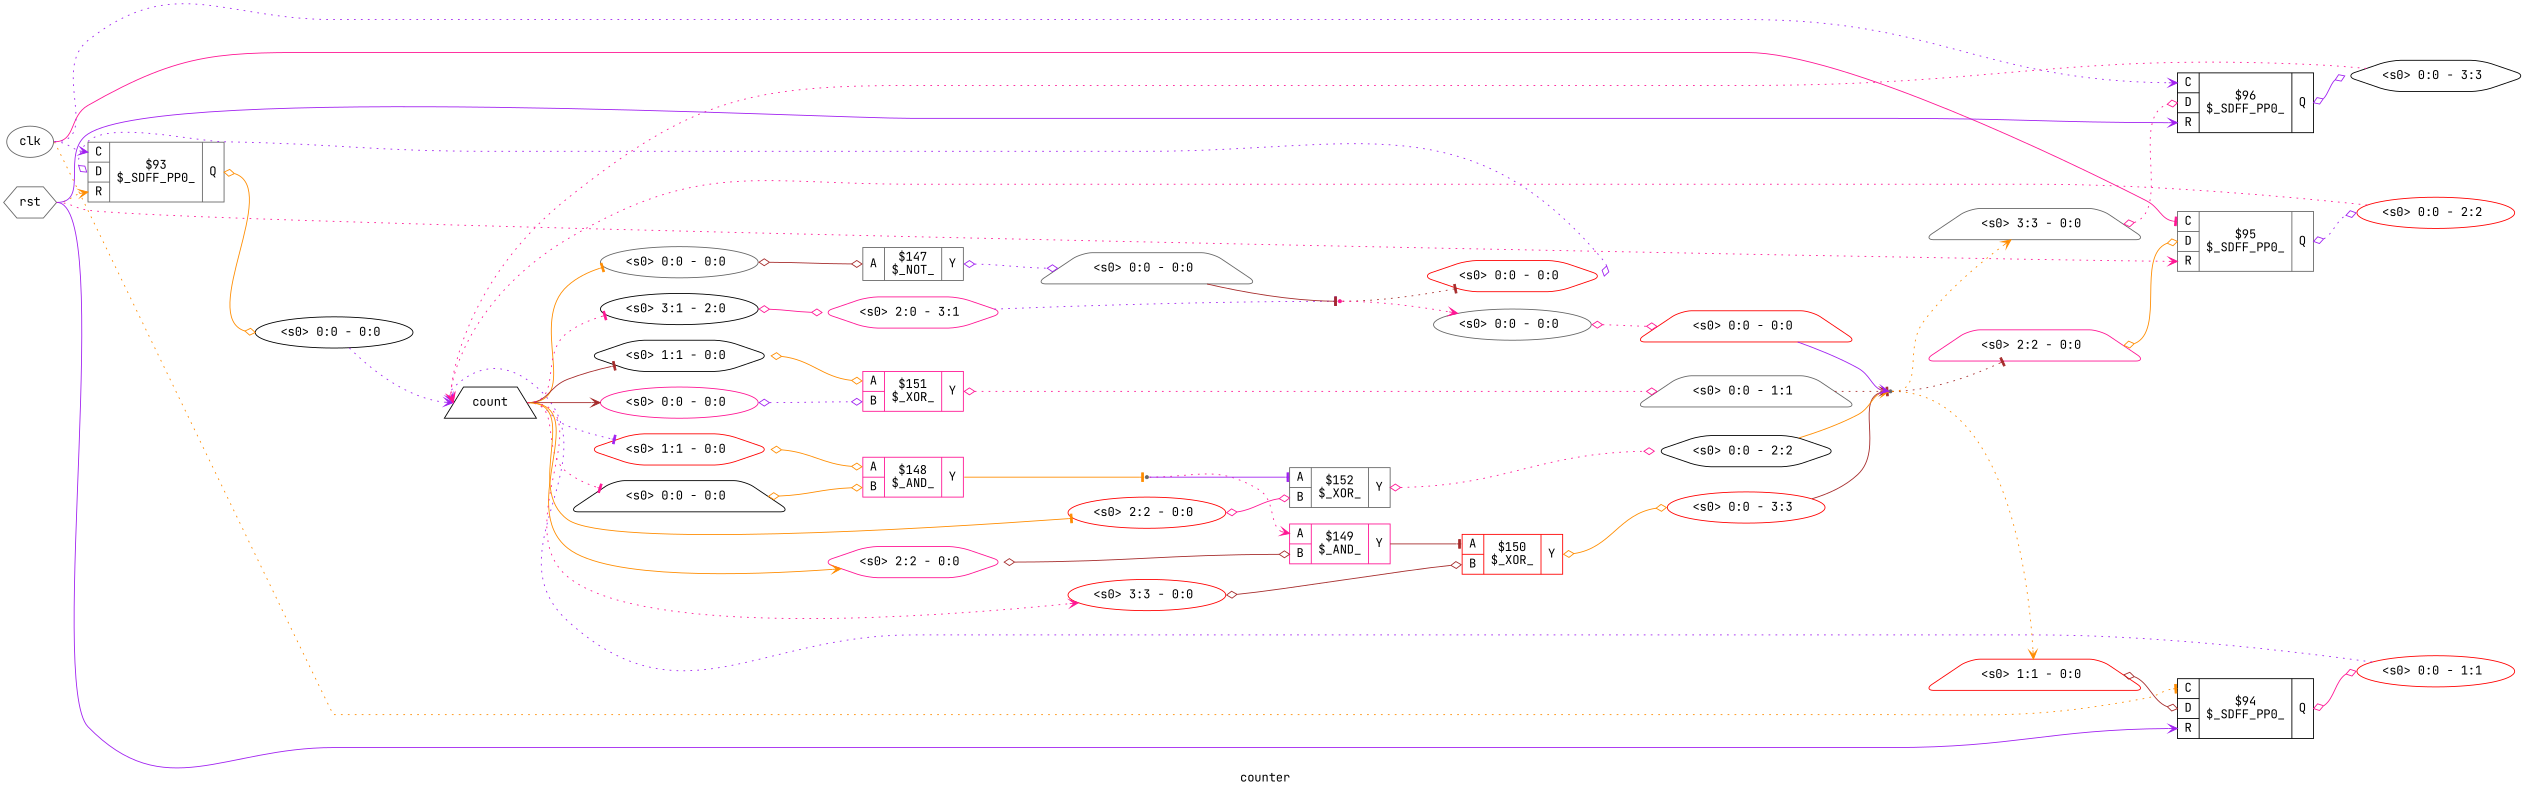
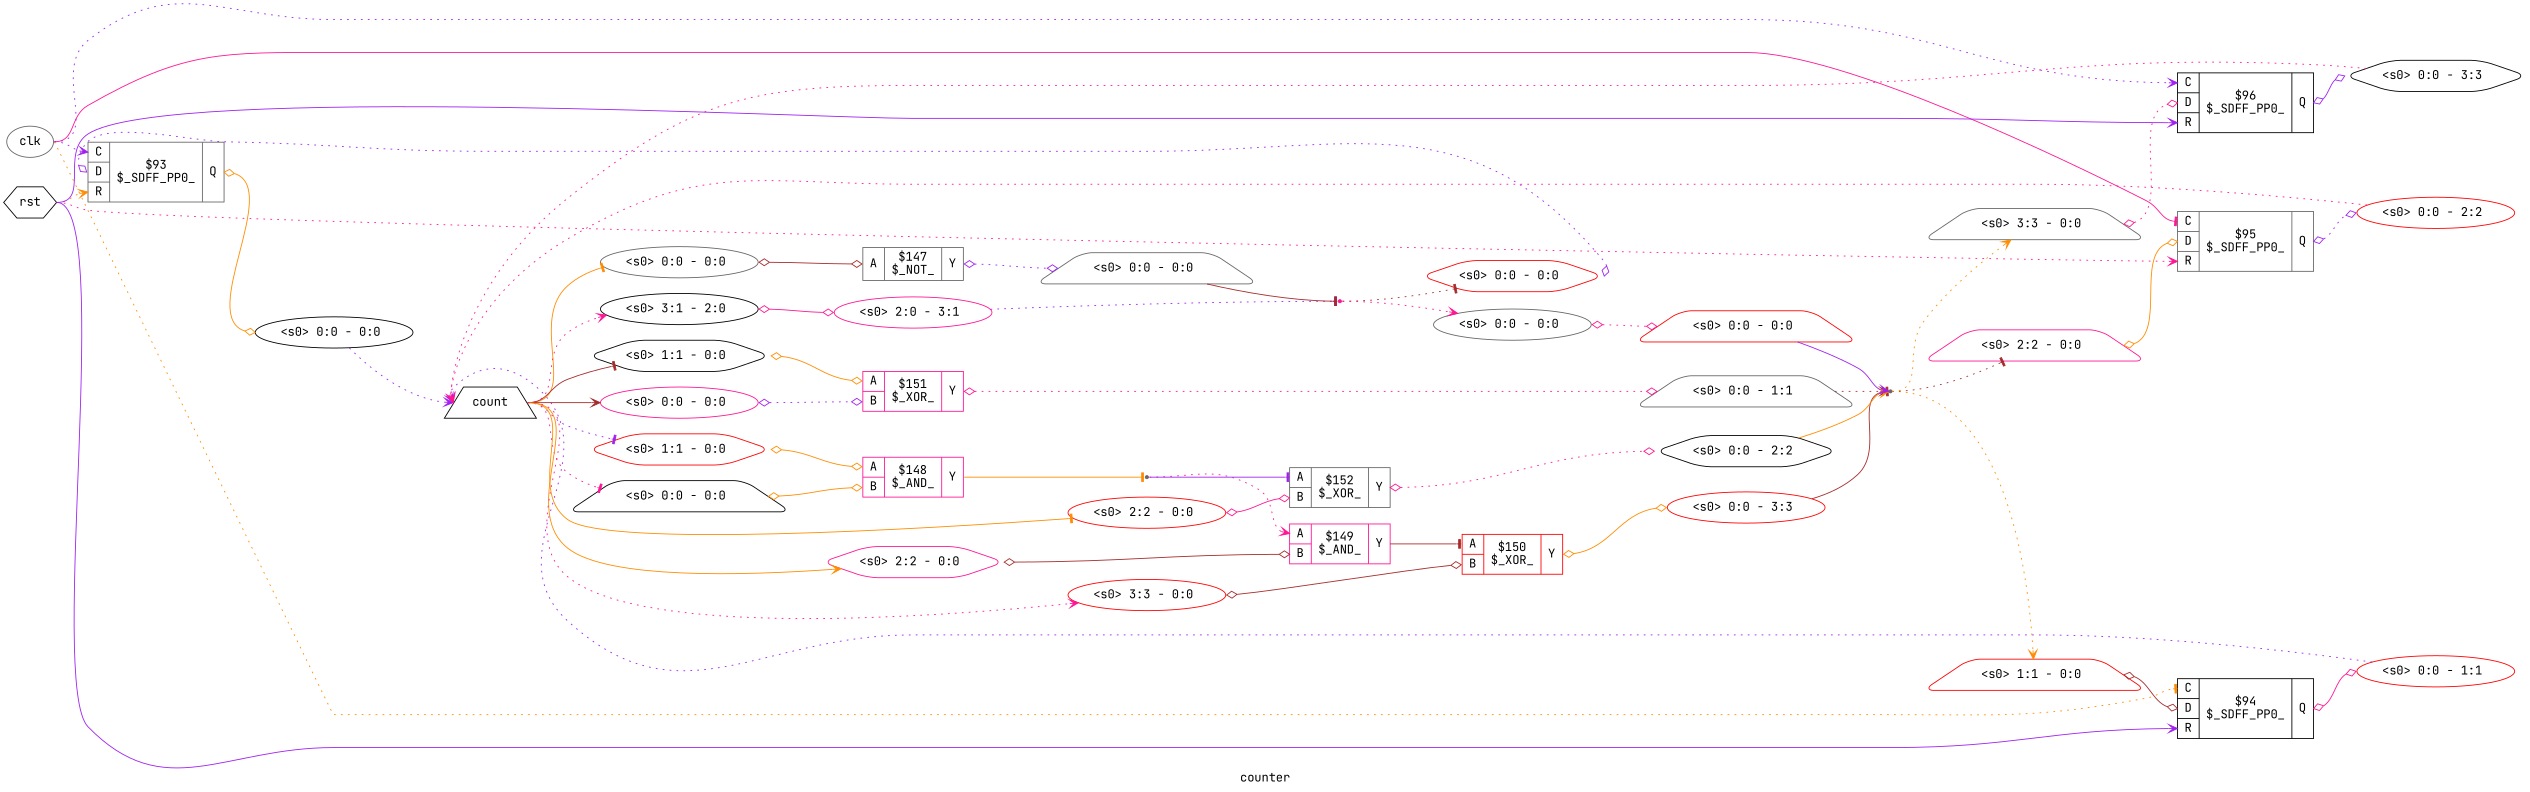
(30, 202) -> (30, 202)
(913, 313) -> (913, 313)
(558, 344) -> (558, 344)
